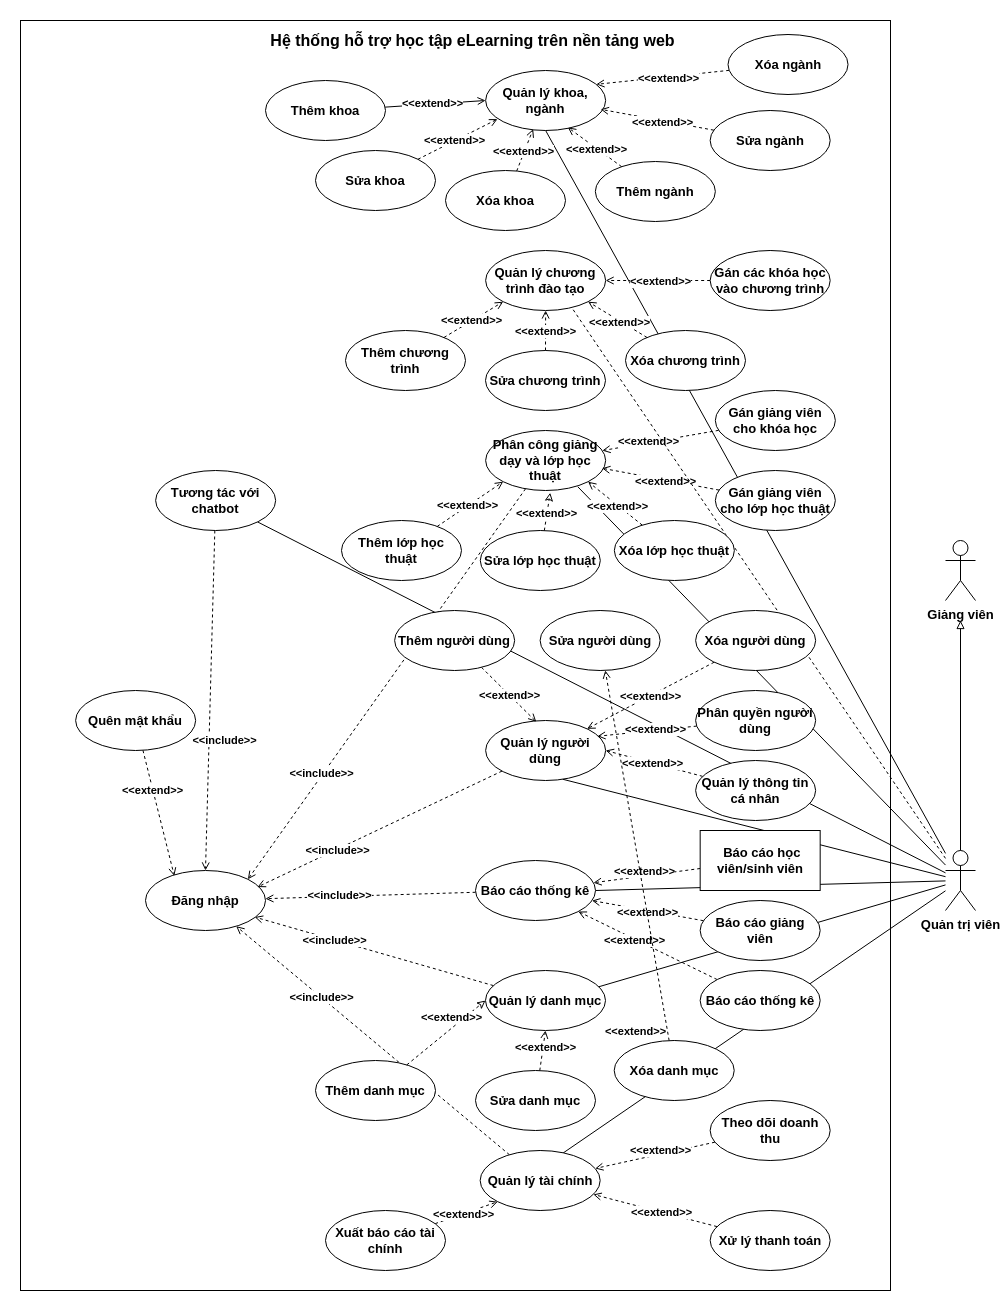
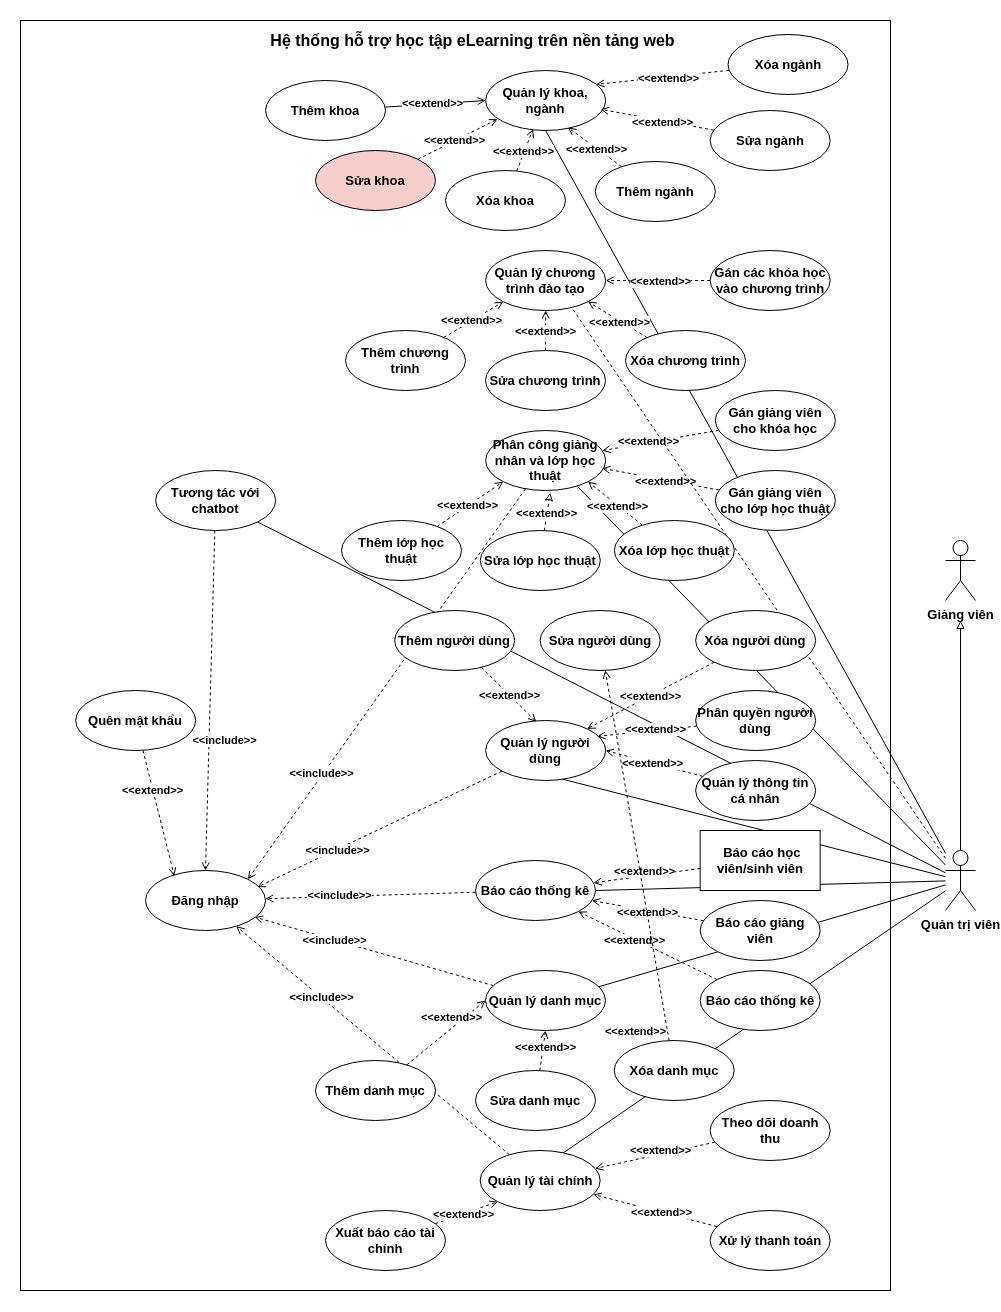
(376, 180) -> (376, 180)
(546, 461) -> (546, 461)
(479, 1006) -> (481, 1004)
